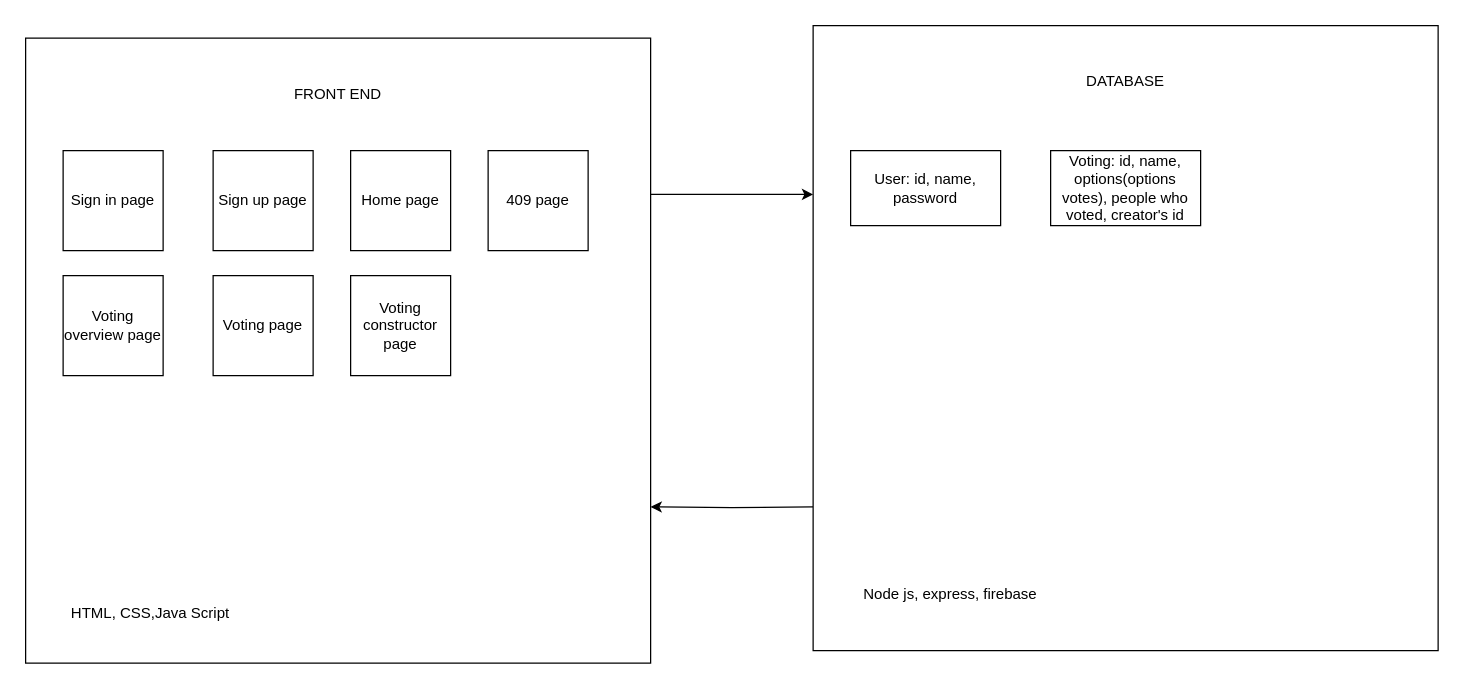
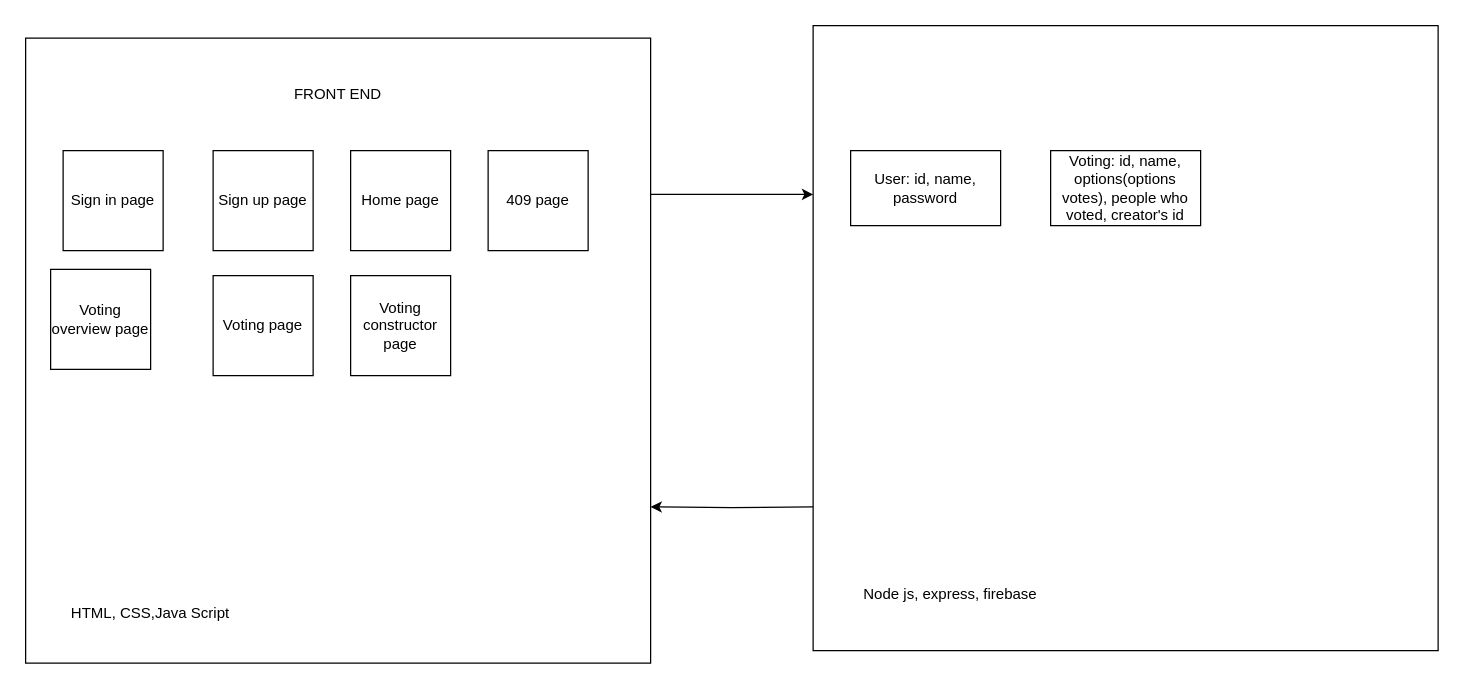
(1126, 82) -> none
(113, 326) -> (101, 319)
